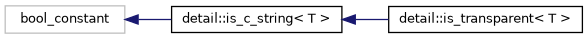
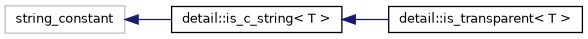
(65, 19) -> (65, 19)
